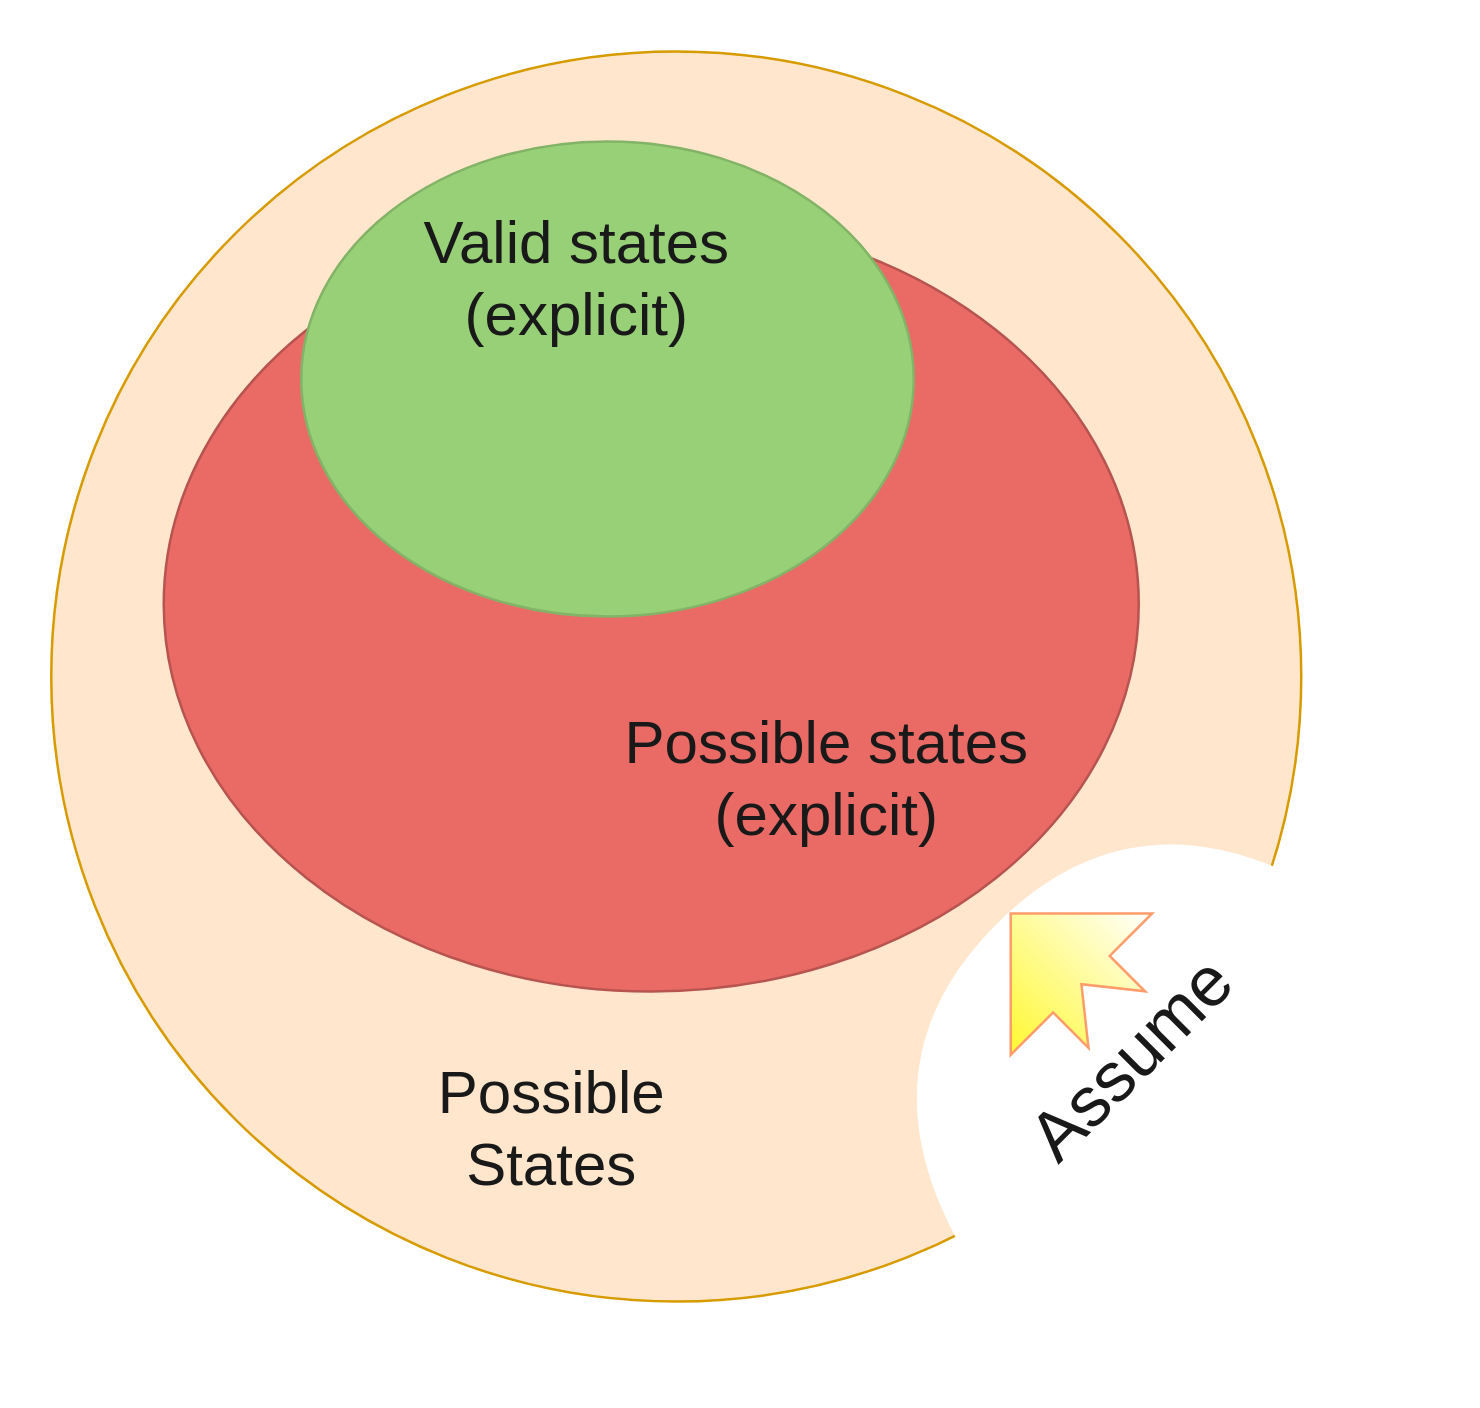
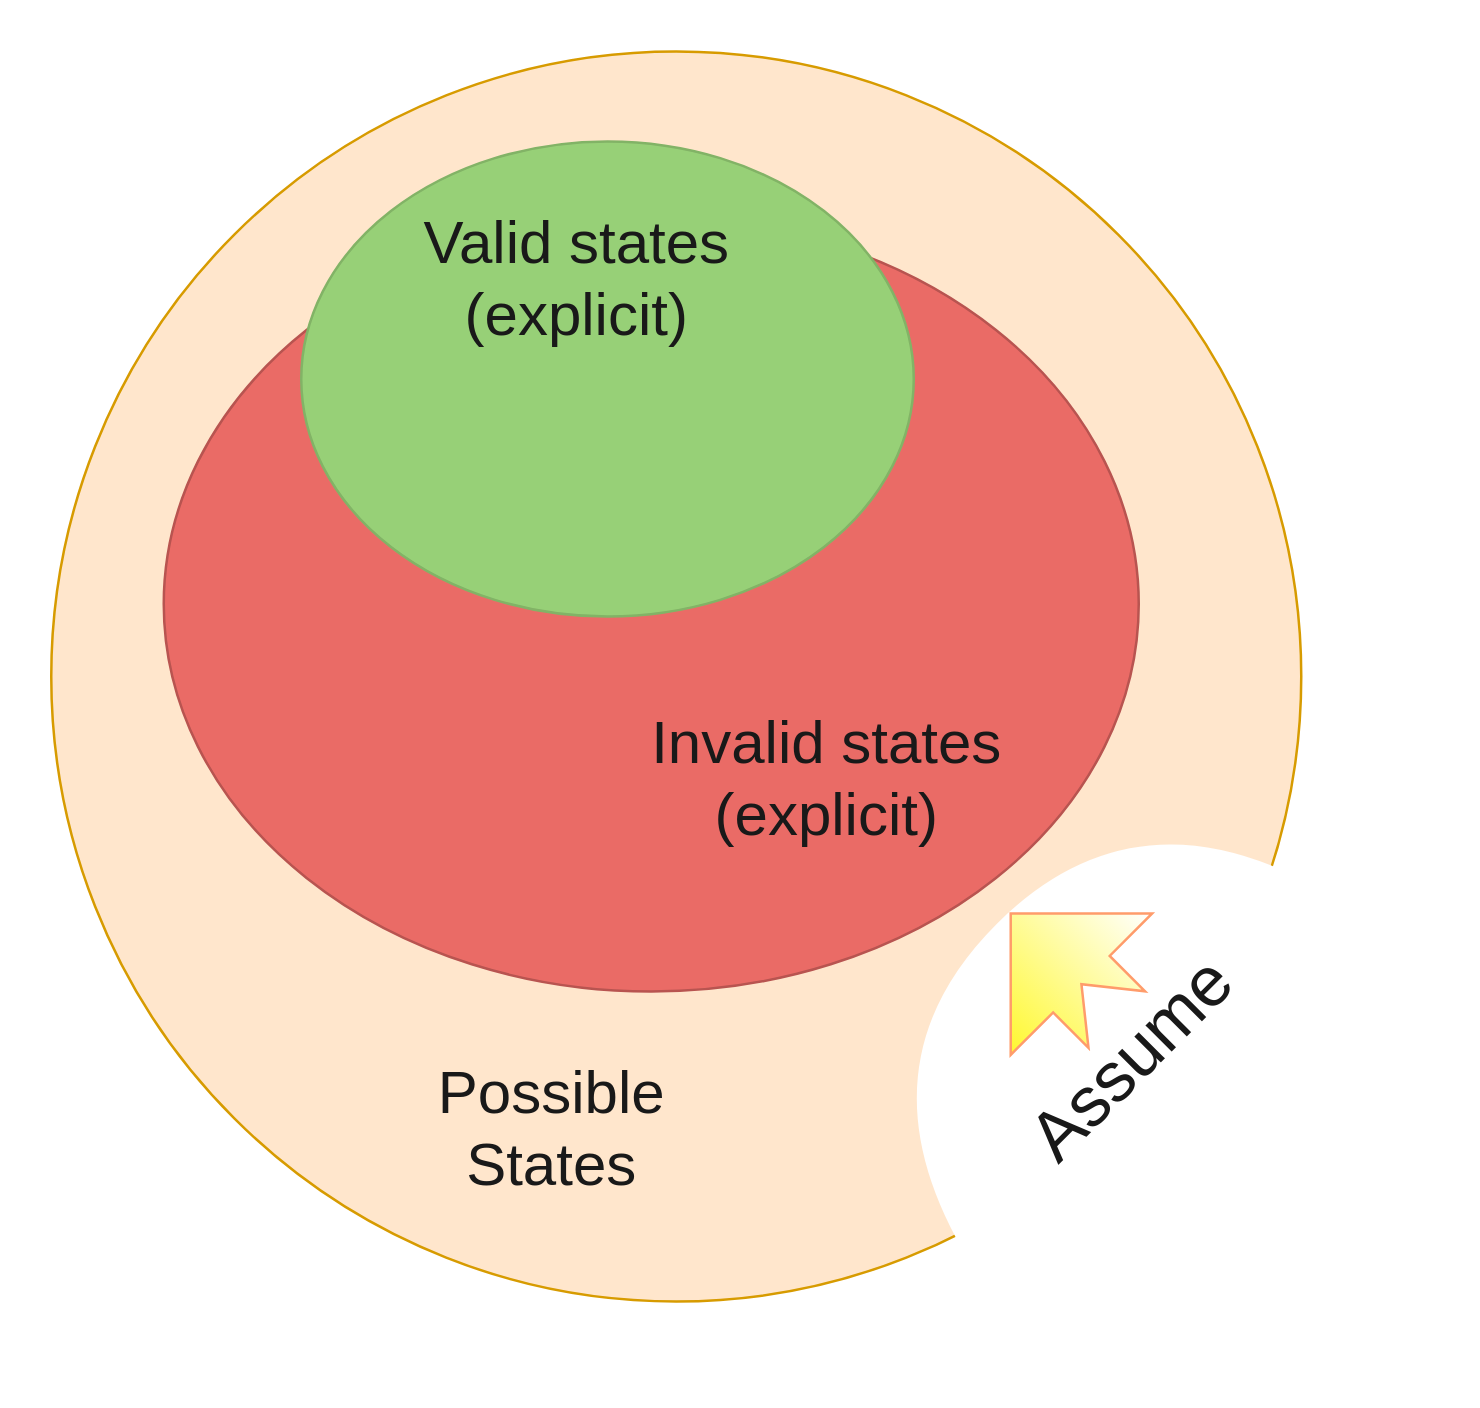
(828, 779) -> (828, 779)
